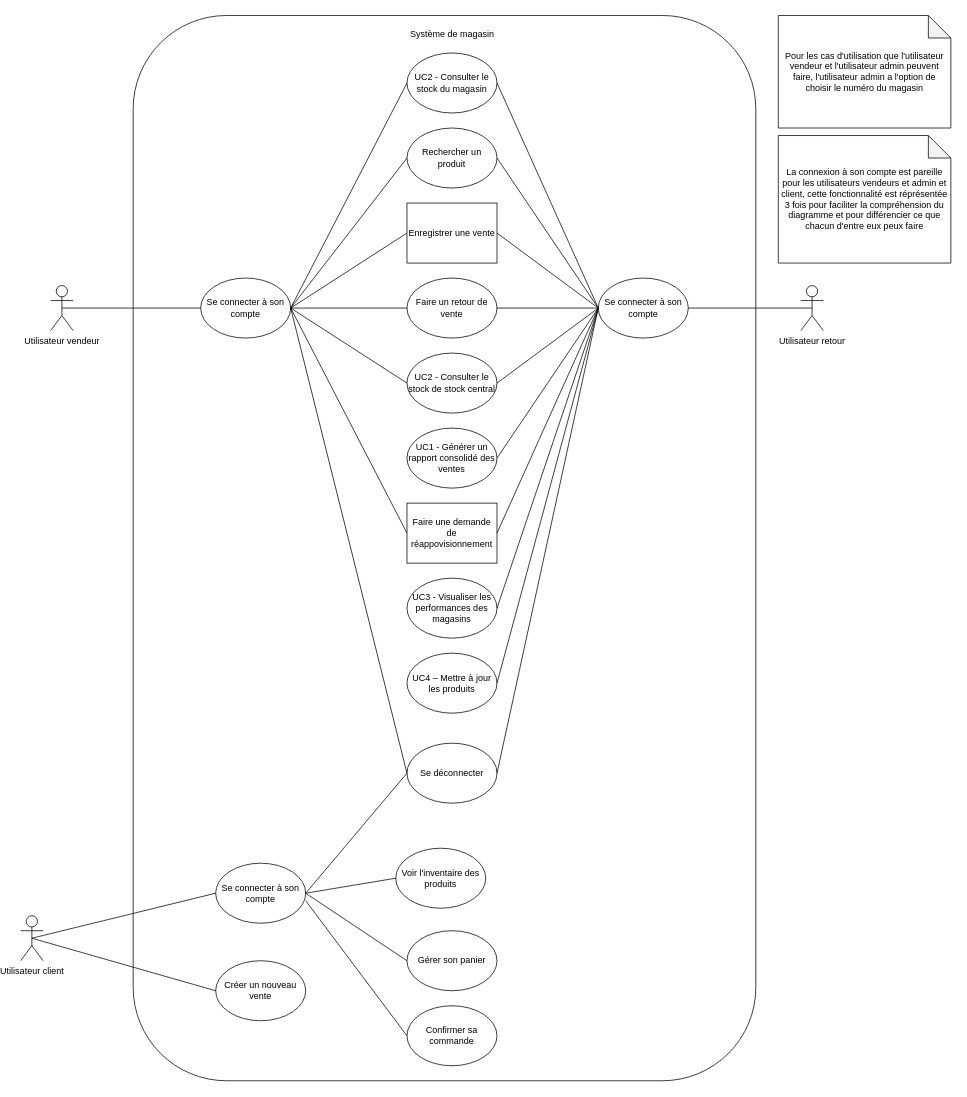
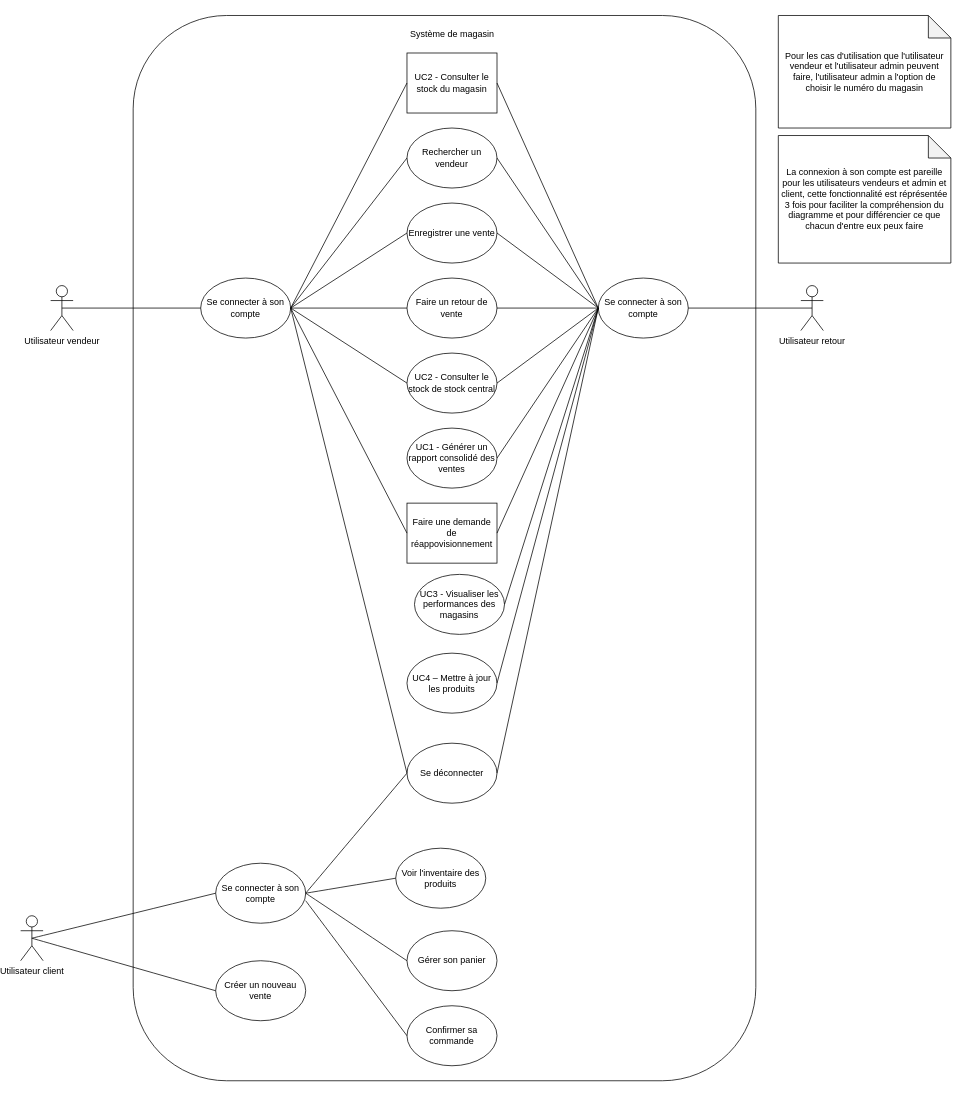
(452, 83) -> (452, 83)
(452, 158) -> (452, 158)
(452, 233) -> (452, 233)
(452, 608) -> (459, 604)
